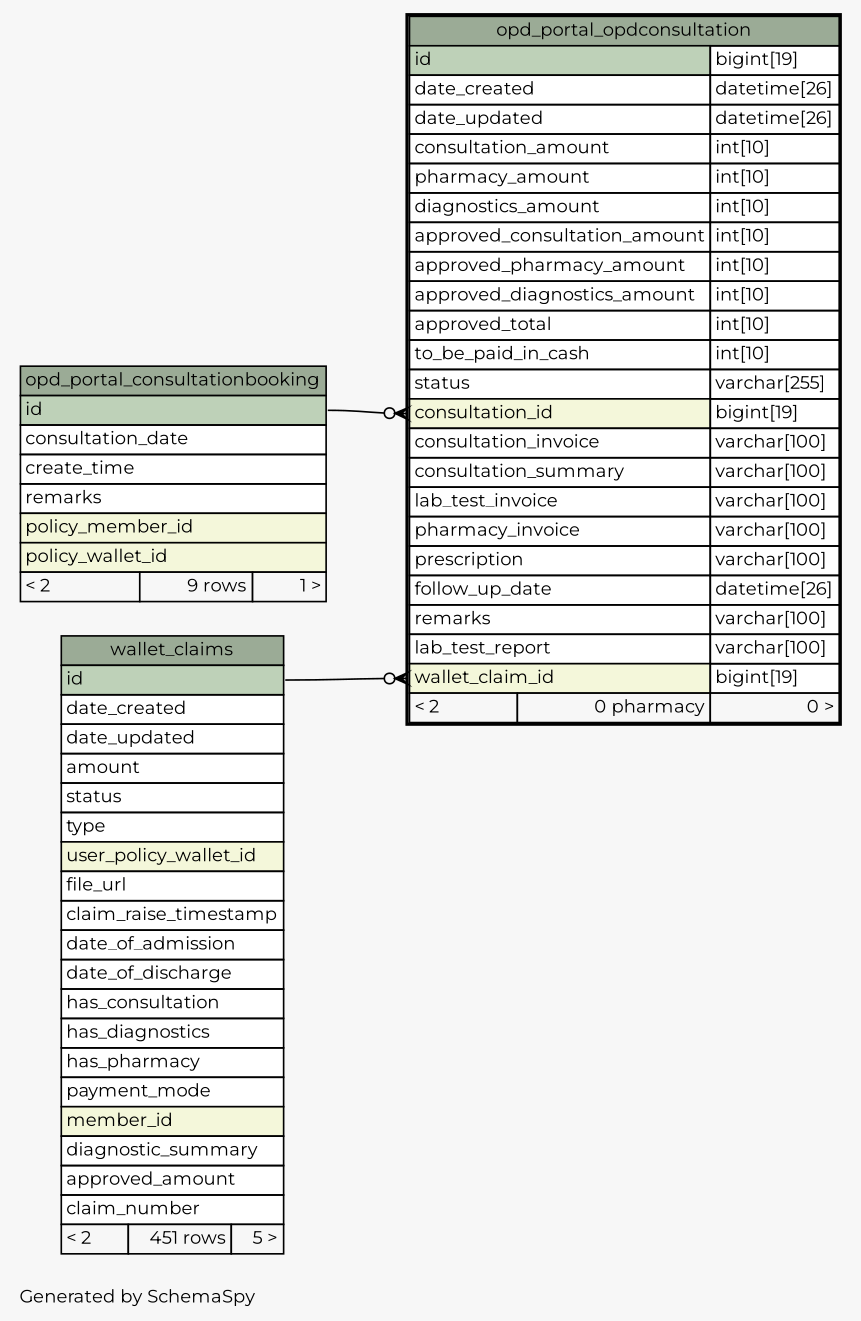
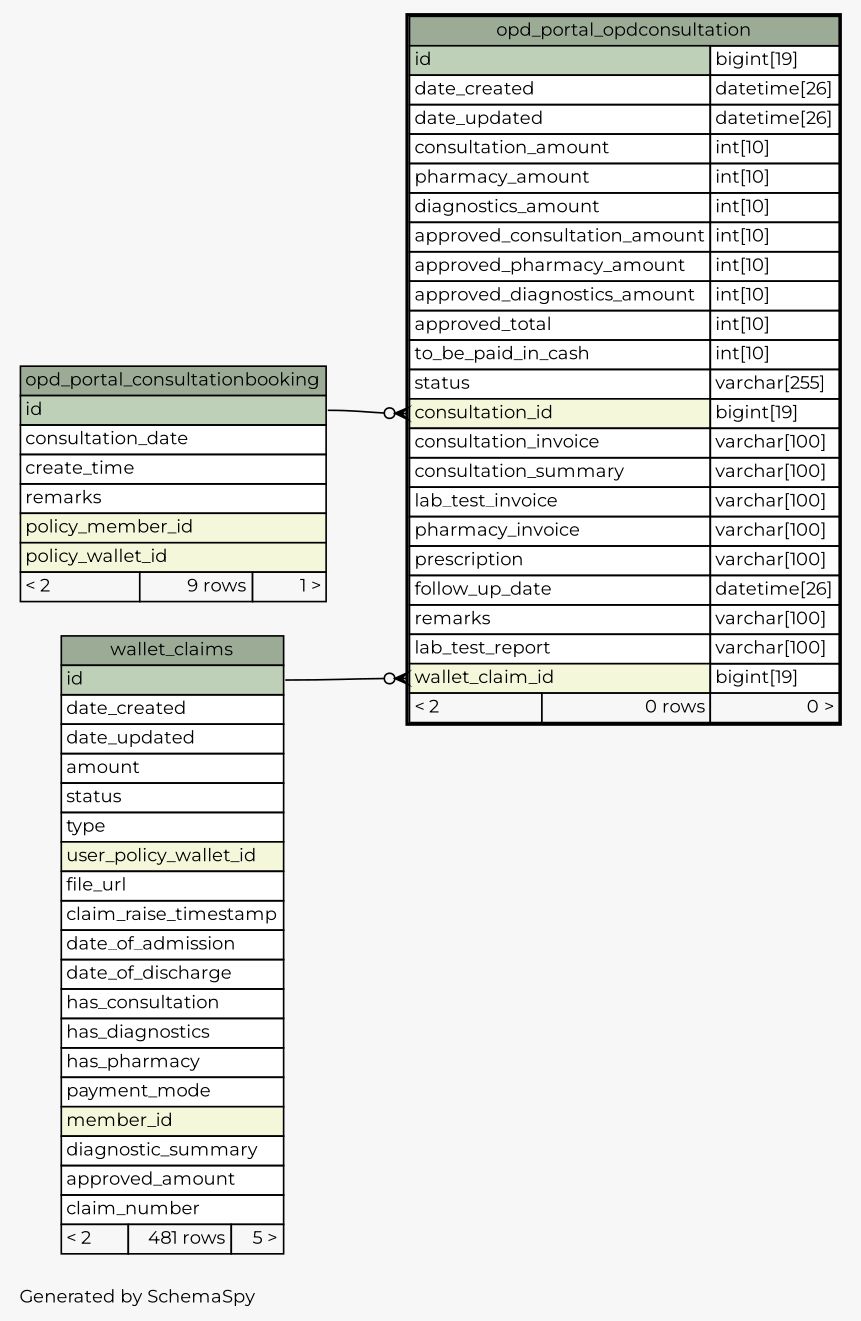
(650, 707) -> (675, 707)
(188, 1238) -> (187, 1238)
